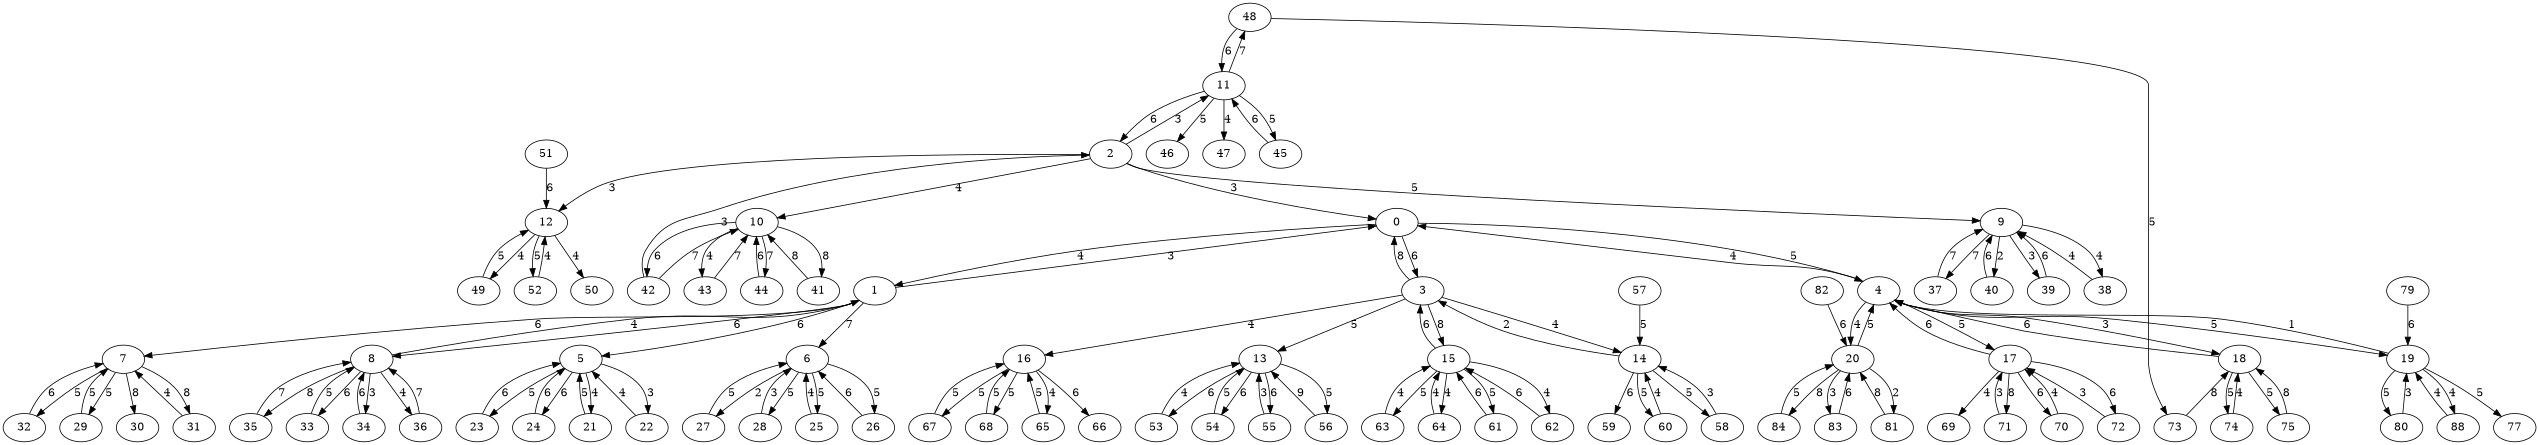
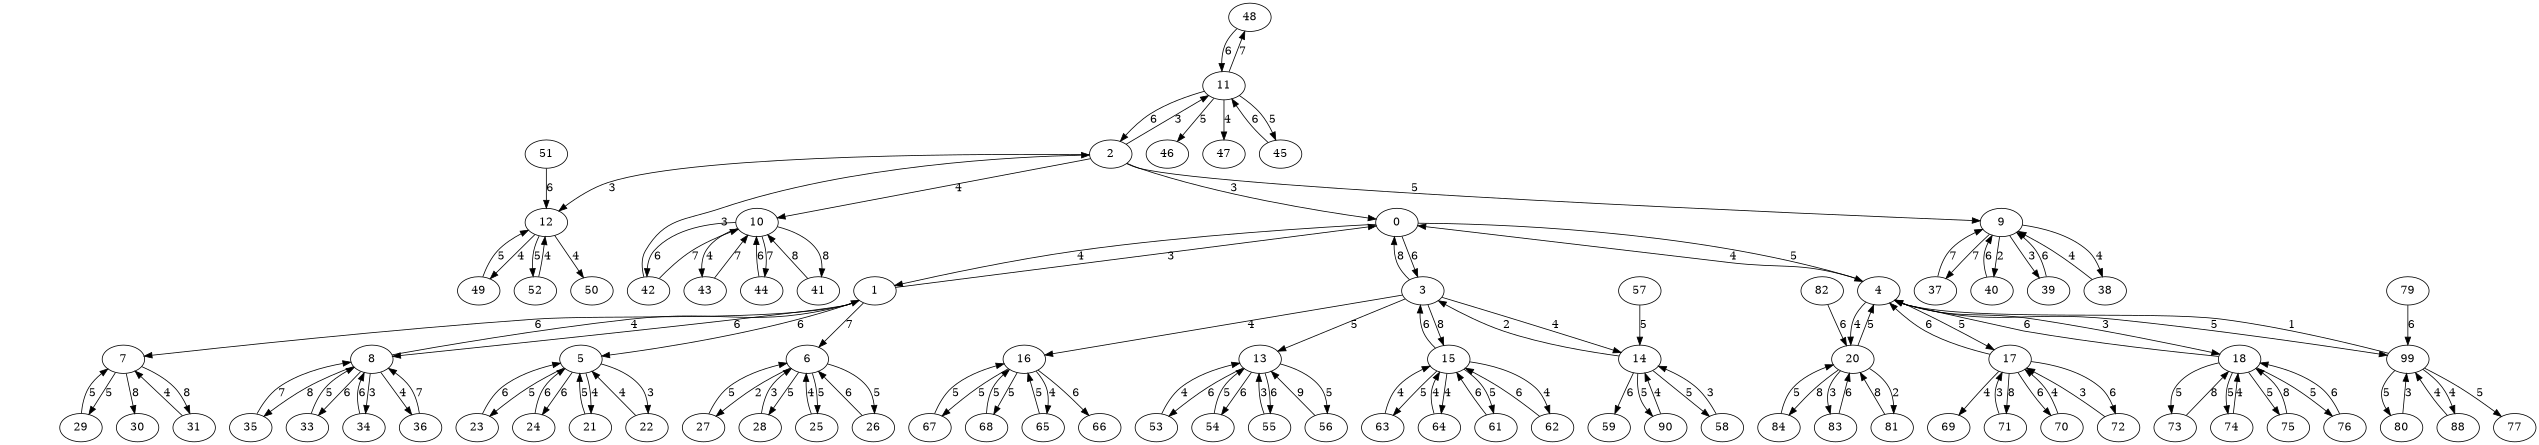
(1875, 43) -> (2187, 376)
(2408, 359) -> (2408, 359)
(24, 428) -> none
(1666, 428) -> (1666, 428)
none -> (2345, 428)
